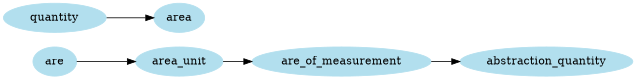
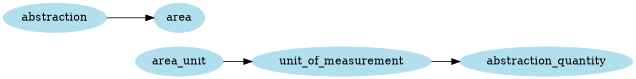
(55, 18) -> (55, 18)
(55, 62) -> none
(342, 62) -> (342, 62)
